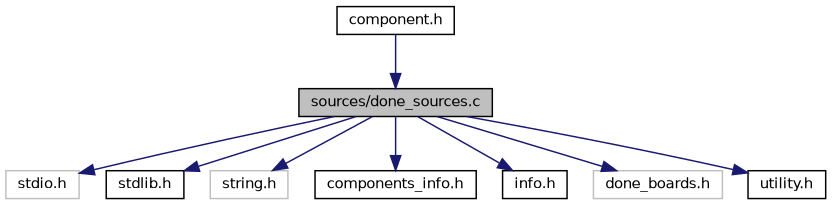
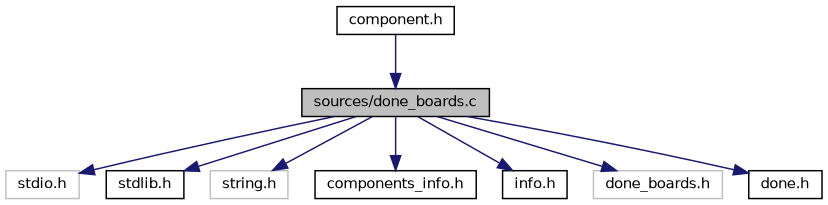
(396, 103) -> (396, 103)
(787, 185) -> (785, 185)
